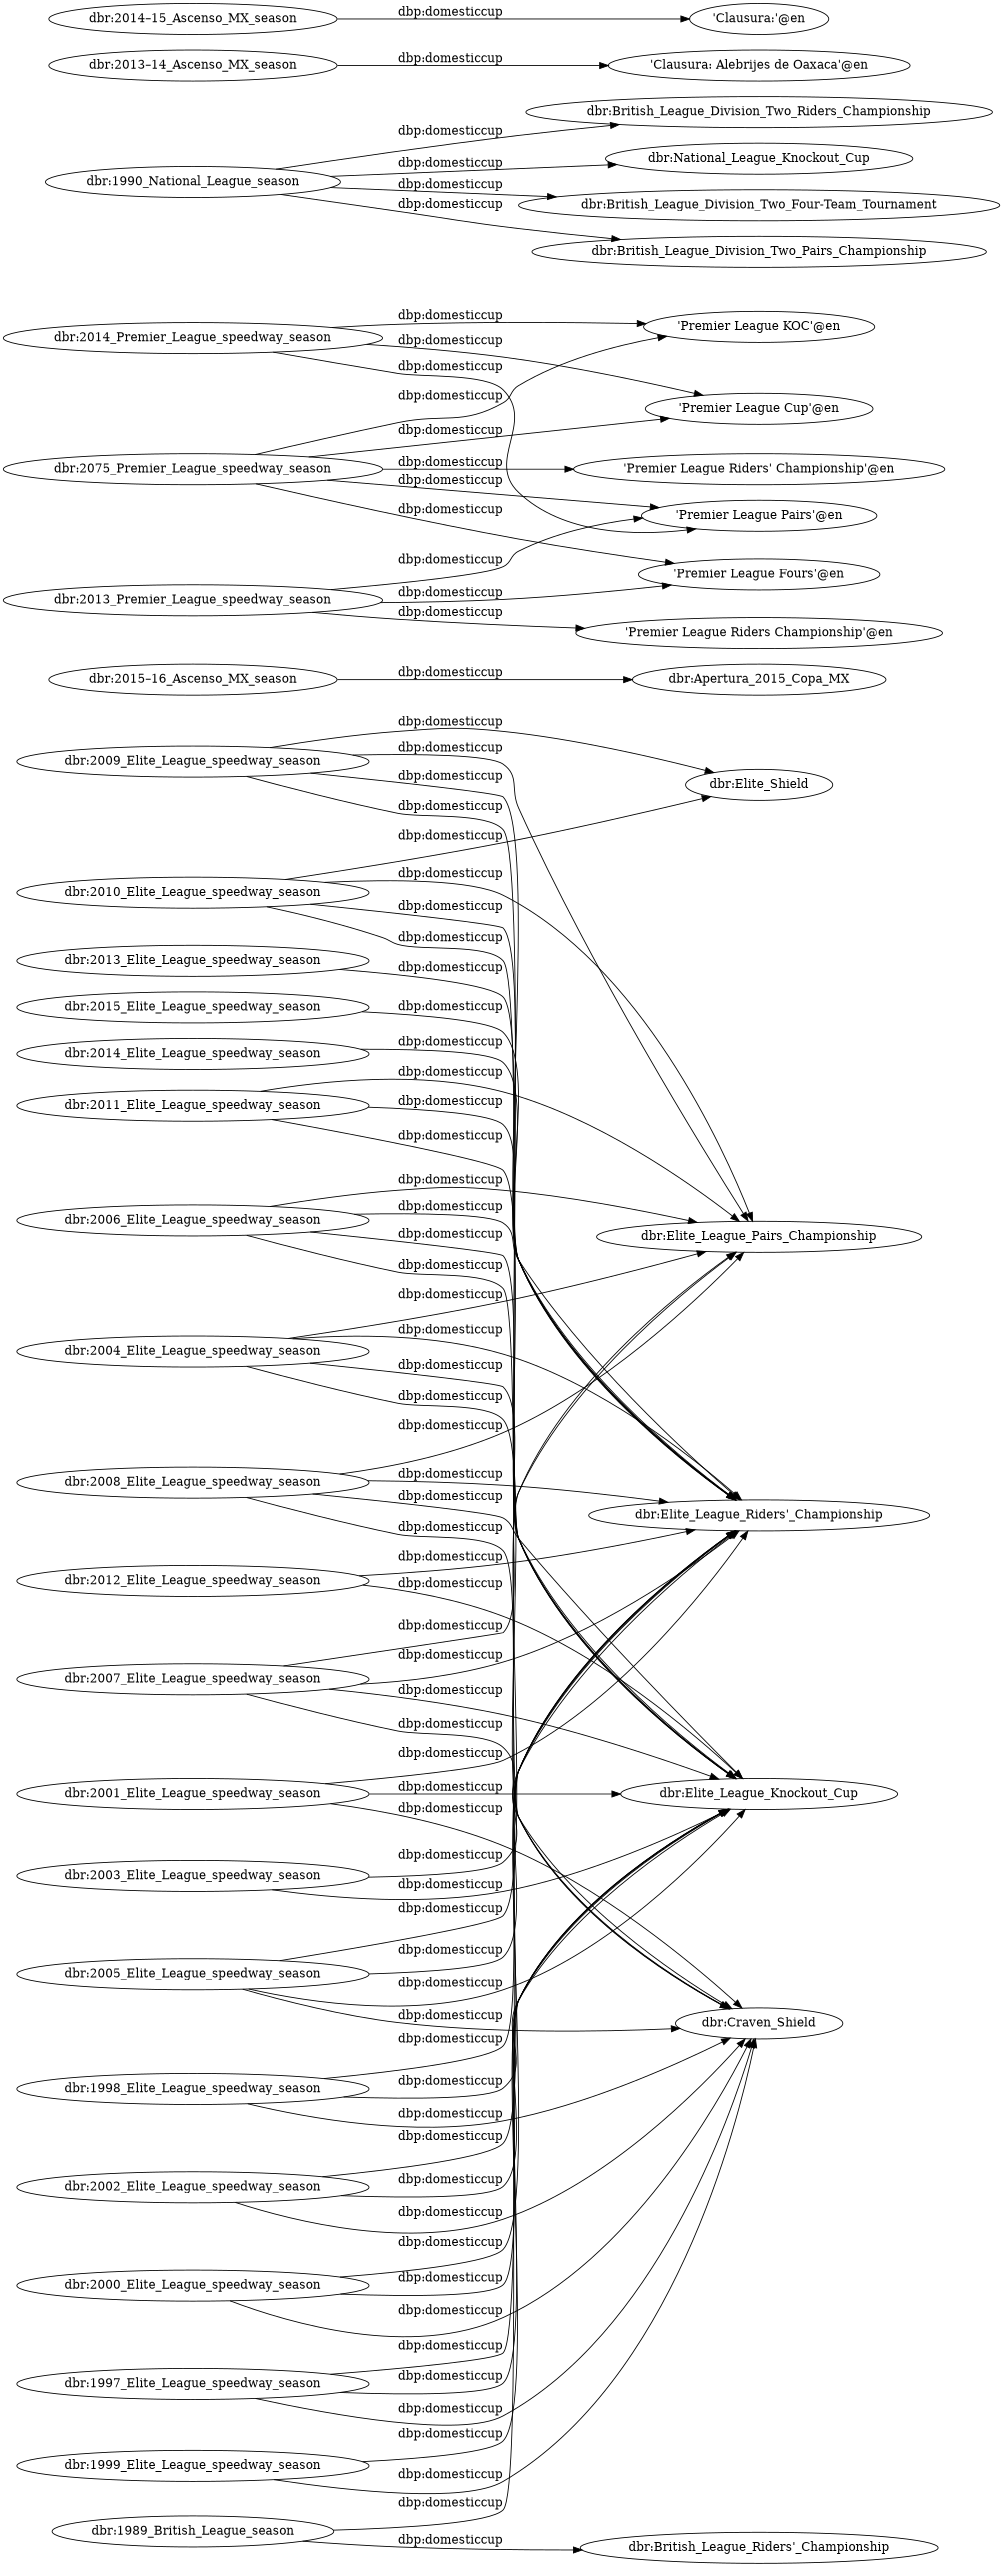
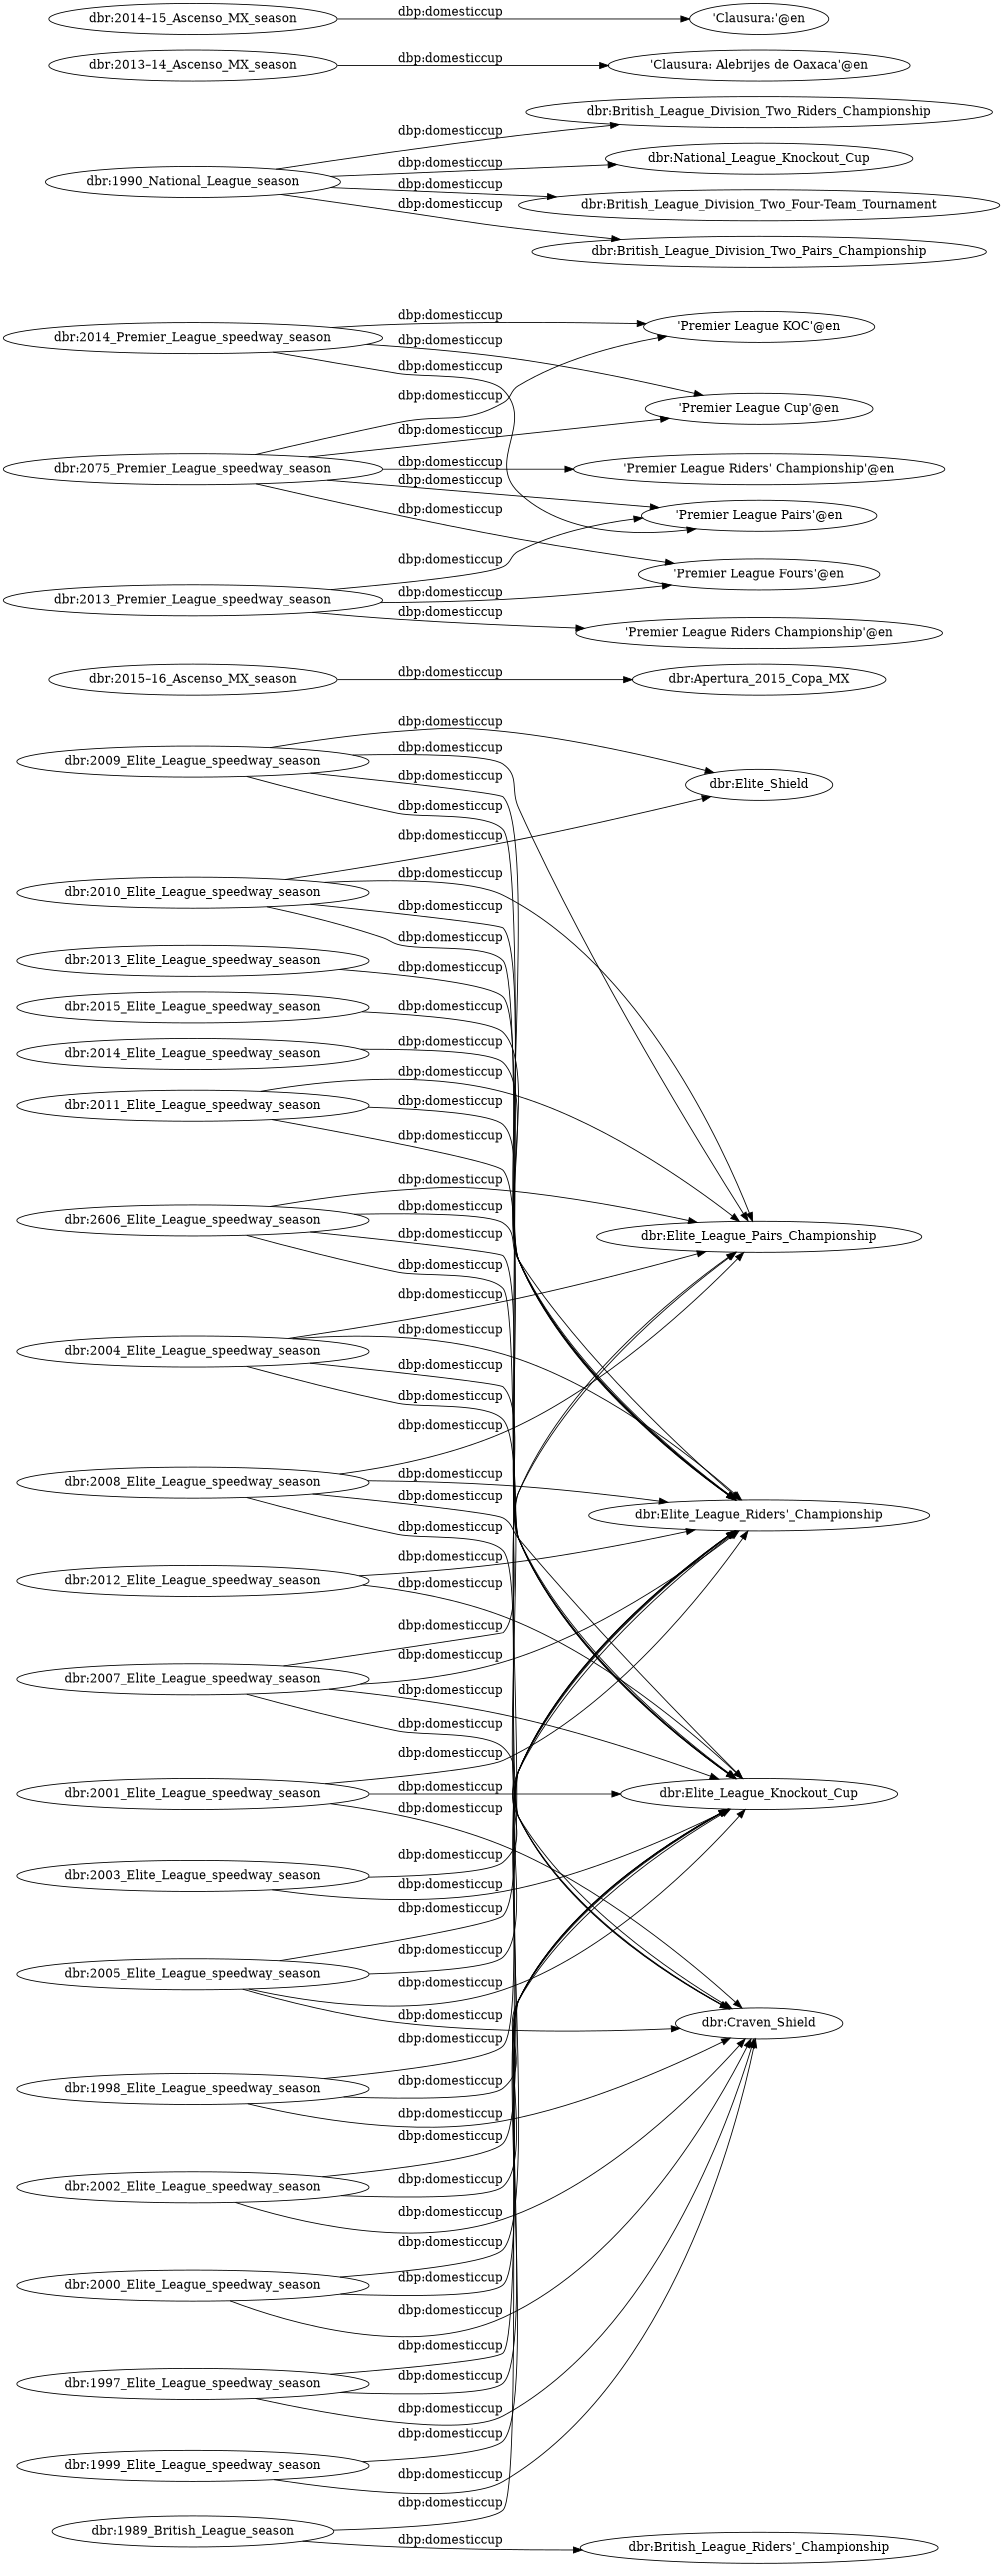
(193, 1220) -> (193, 1220)
